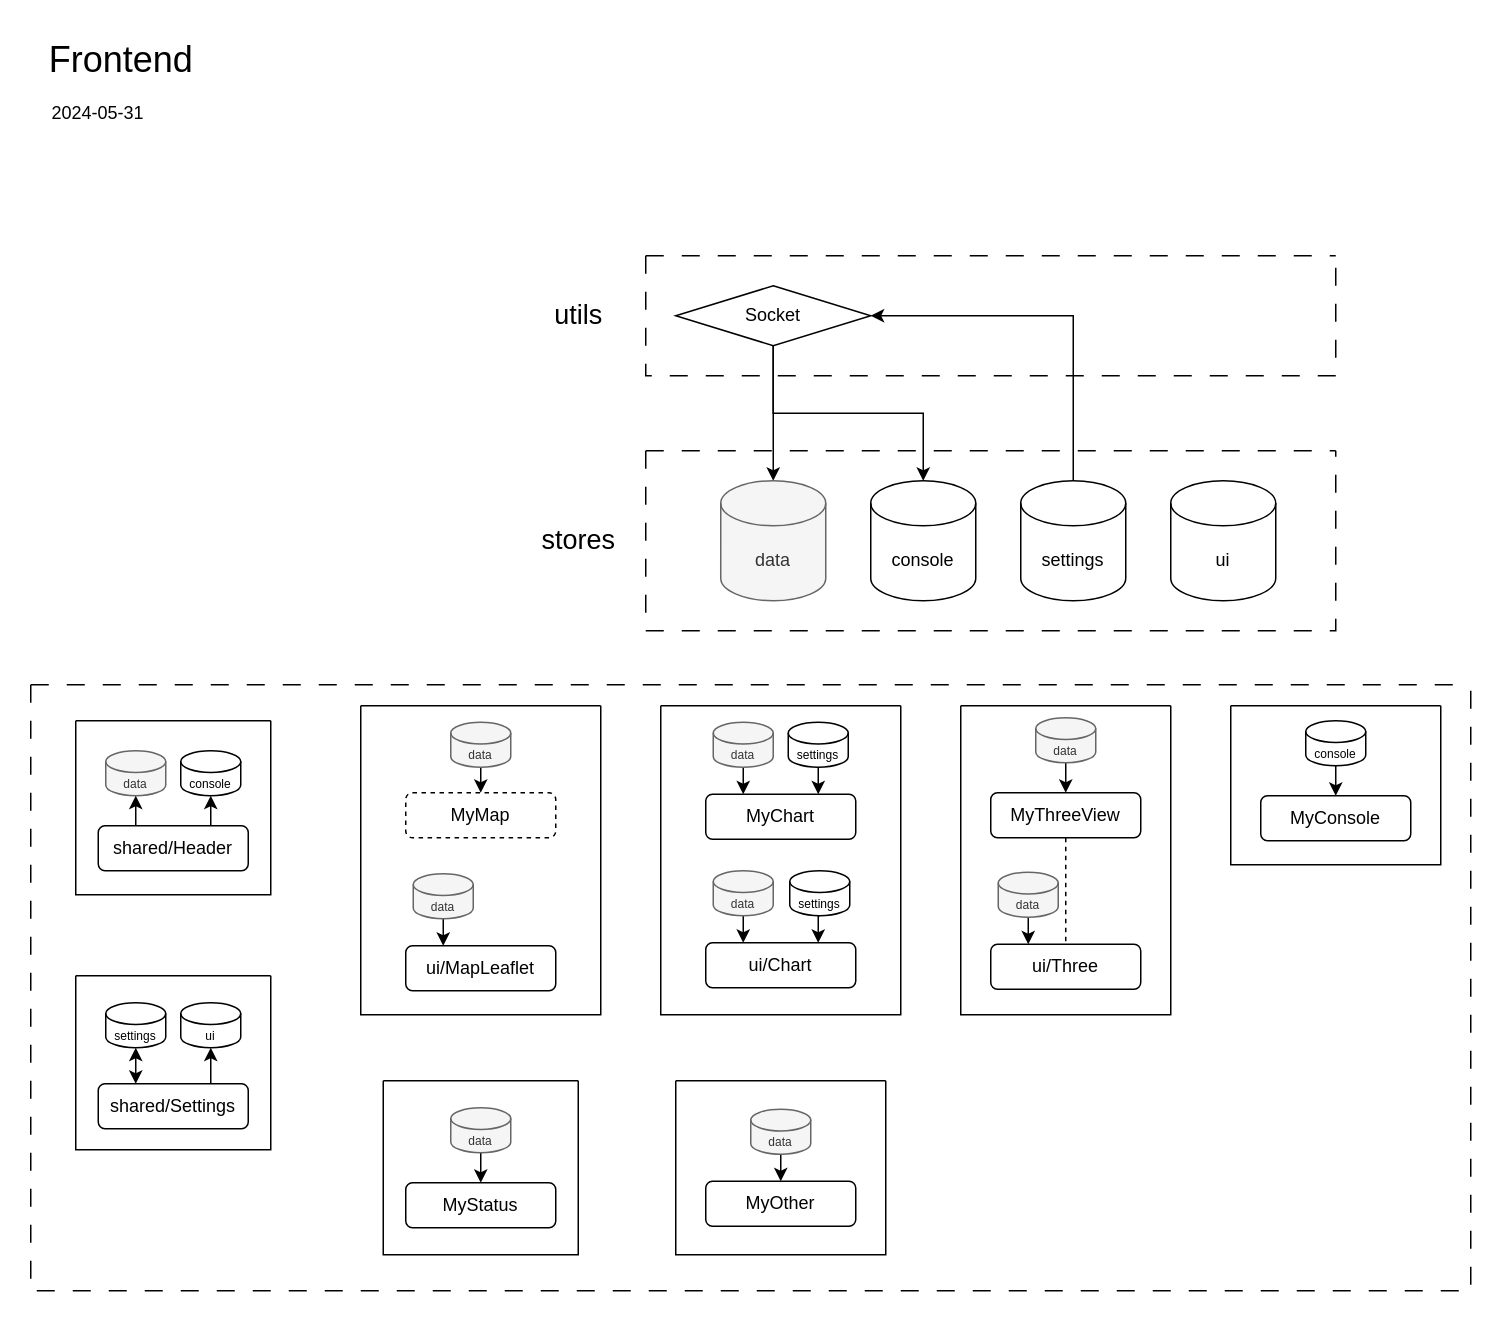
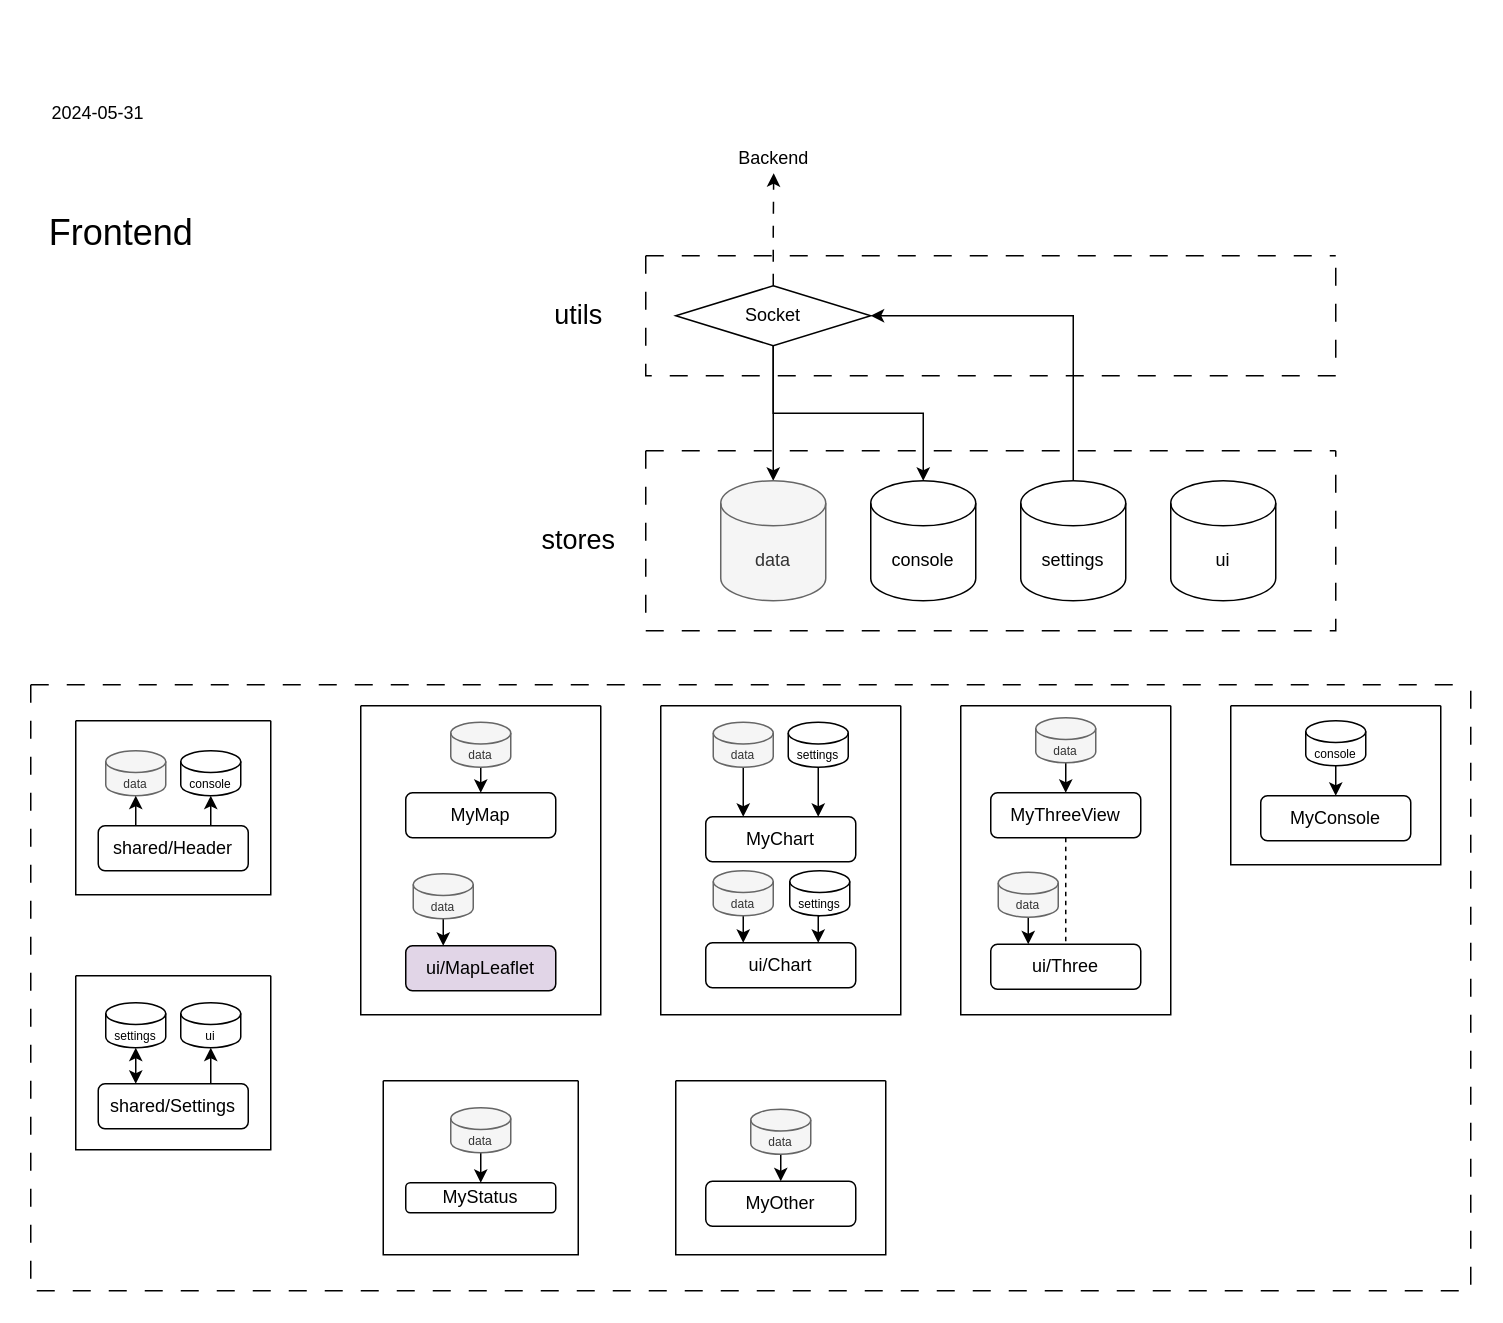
(121, 61) -> (121, 233)
none -> (773, 158)
none -> (773, 232)
(481, 815) -> (481, 815)
(781, 817) -> (781, 839)
(481, 968) -> (481, 968)
(481, 1205) -> (481, 1198)
